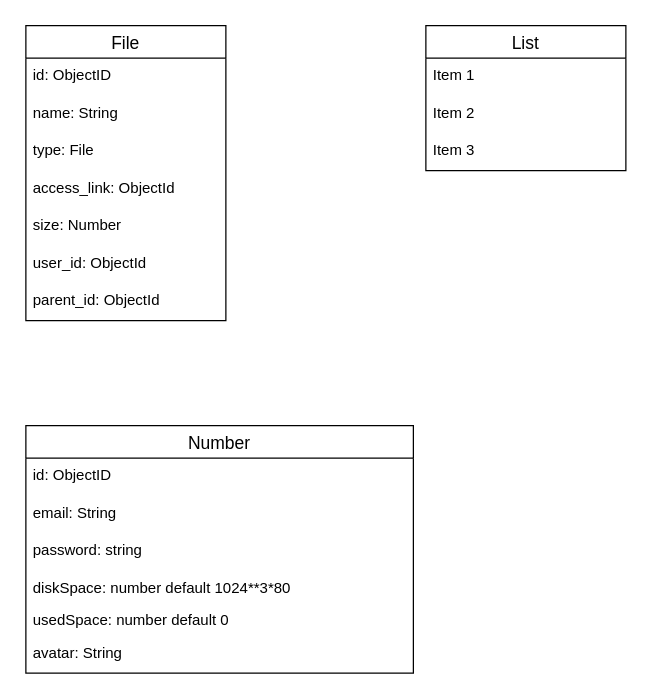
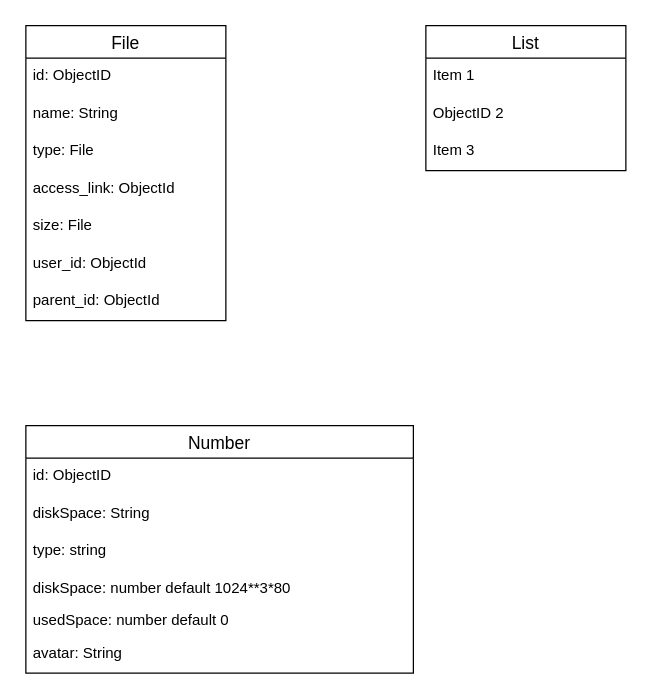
(456, 113) -> (473, 113)
(78, 226) -> (65, 226)
(78, 513) -> (97, 513)
(94, 551) -> (78, 551)
